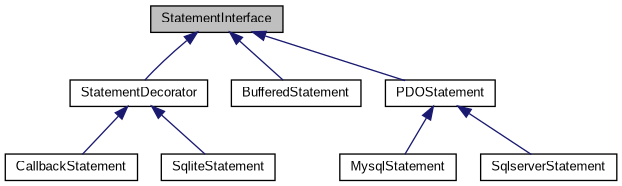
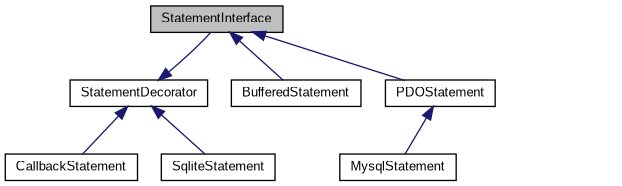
(165, 60) -> (191, 53)
(549, 167) -> none
